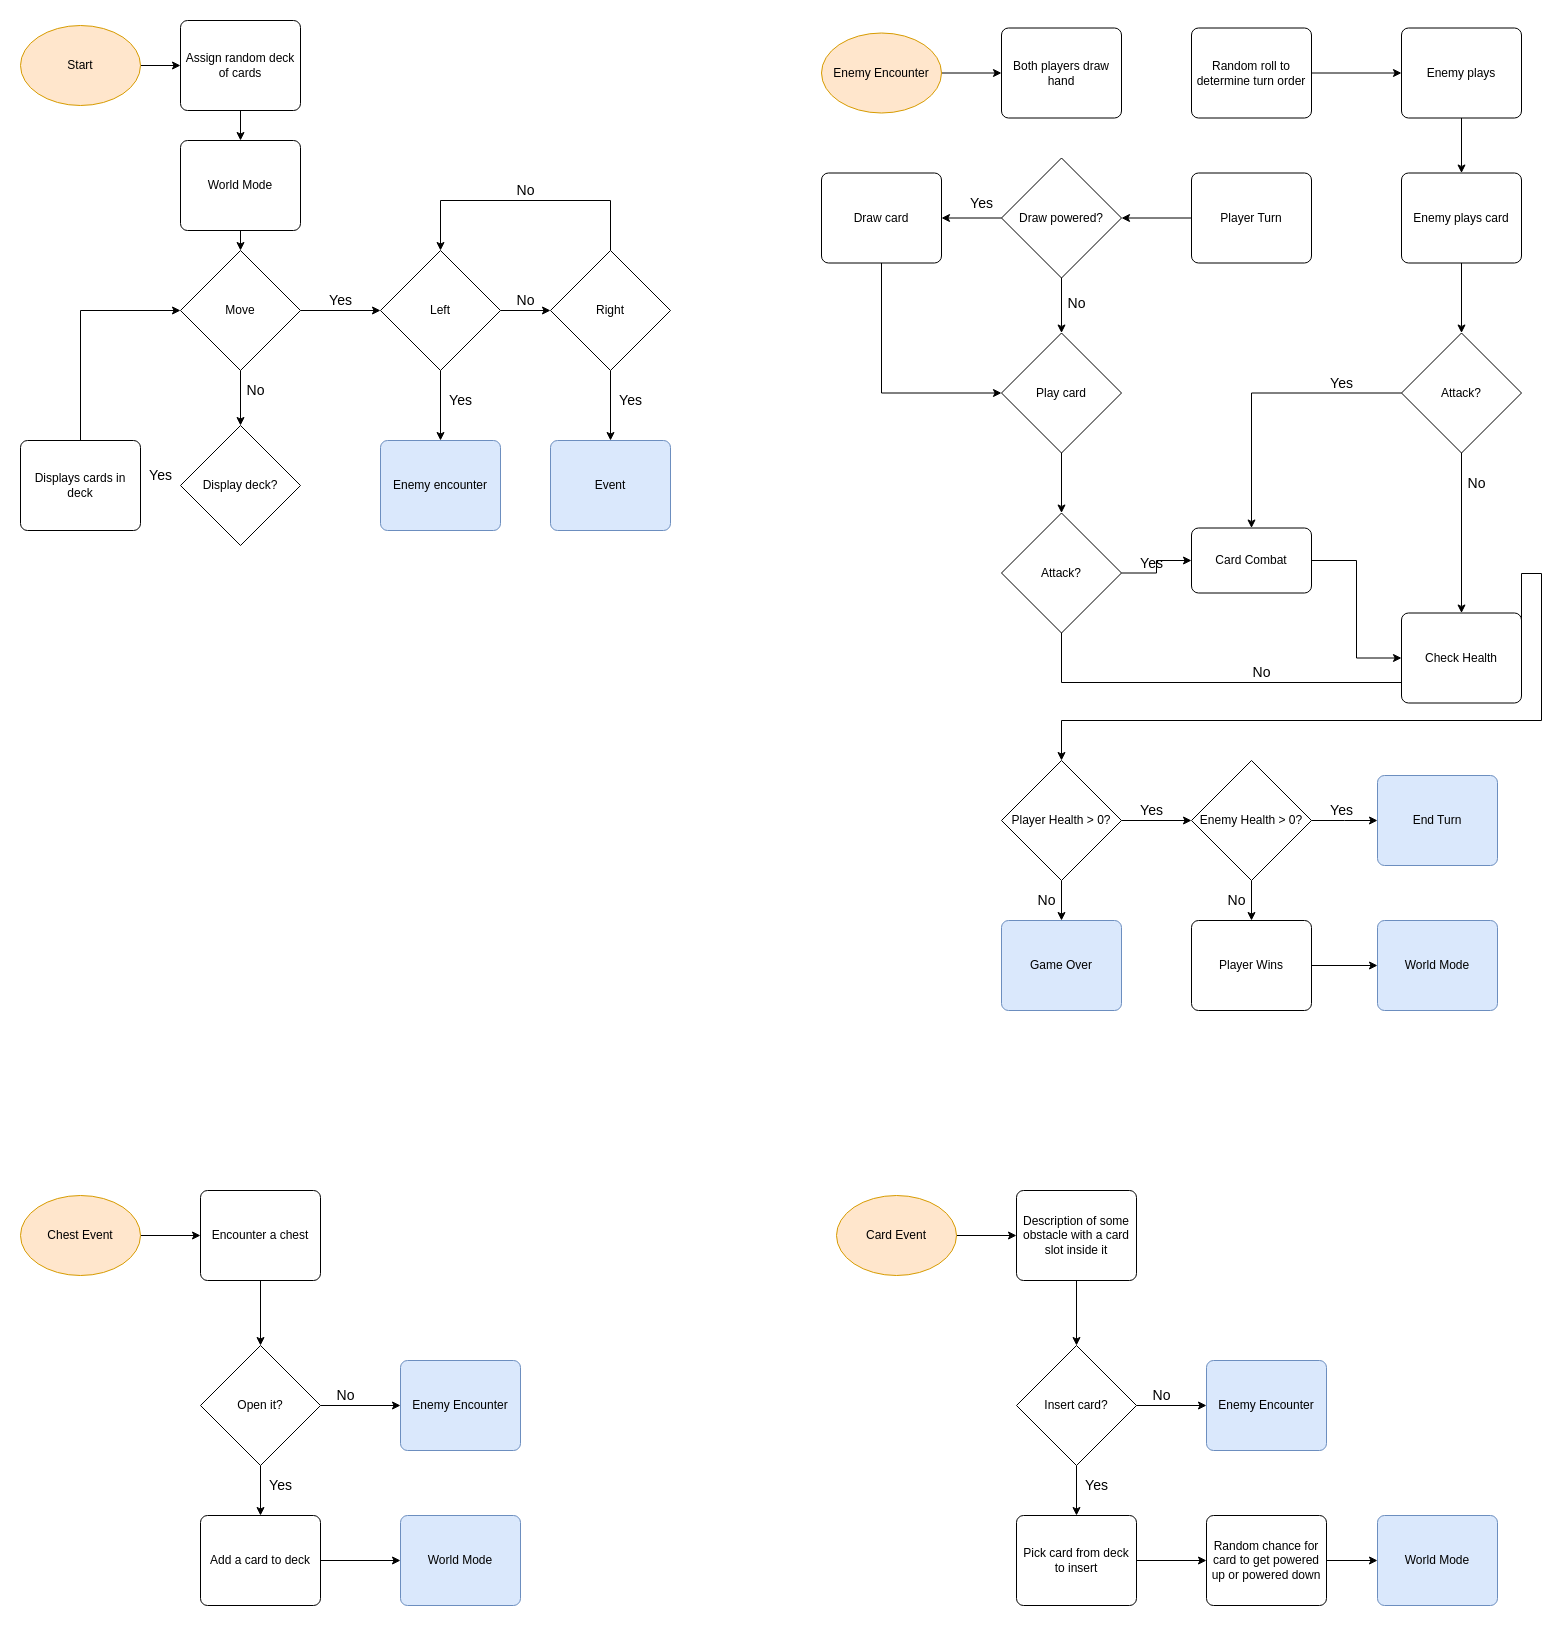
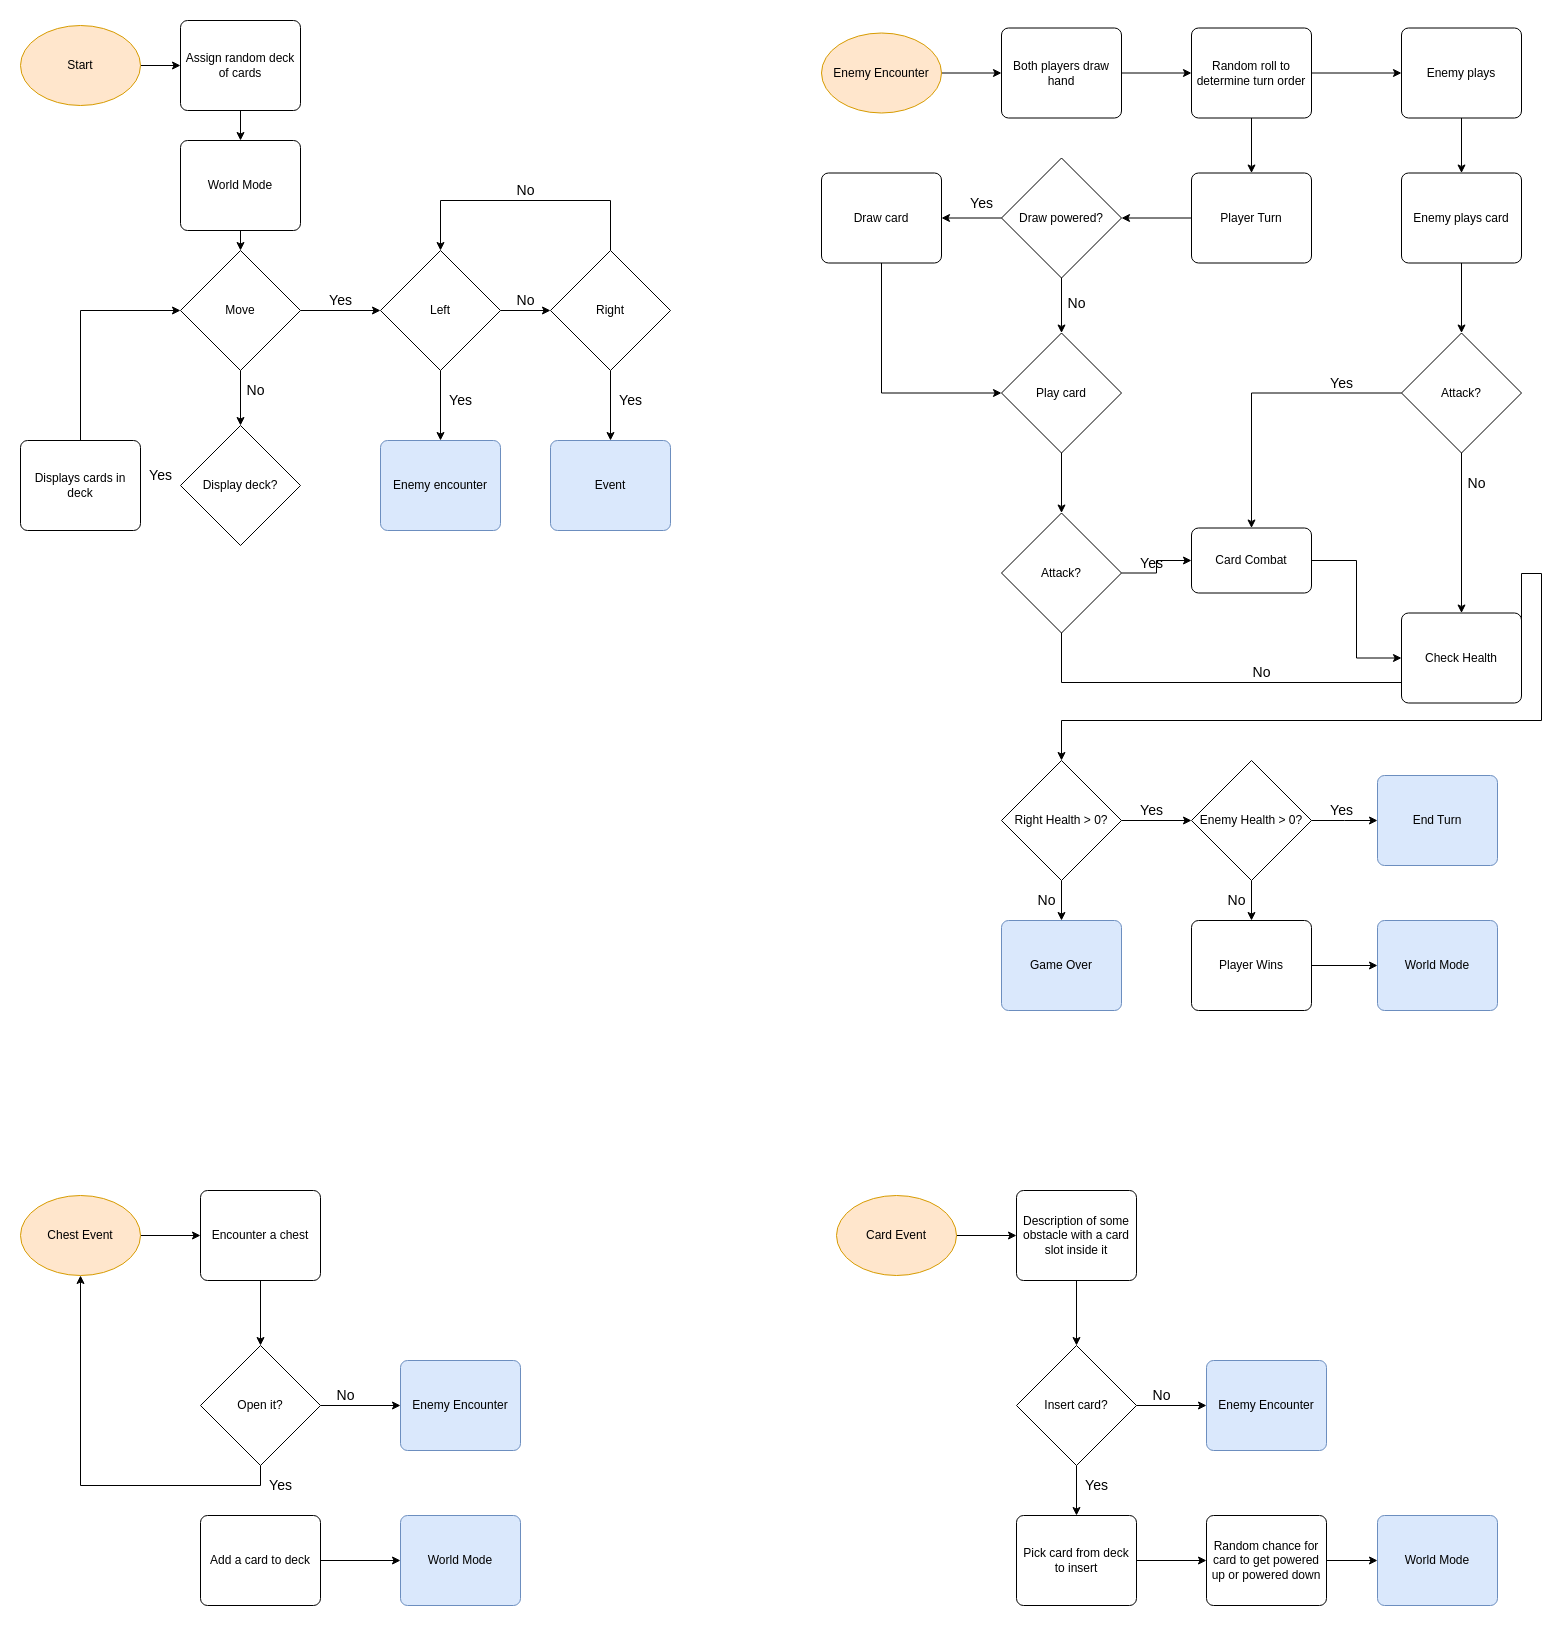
none -> (1153, 73)
none -> (1252, 142)
(1062, 821) -> (1062, 821)
(261, 1496) -> (81, 1475)
